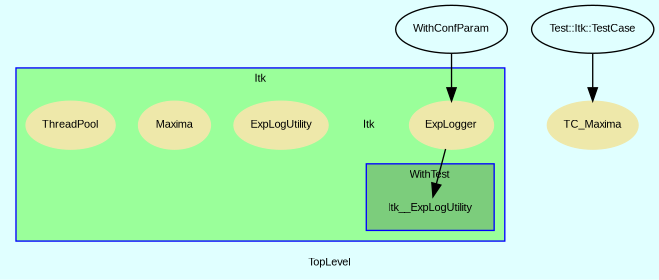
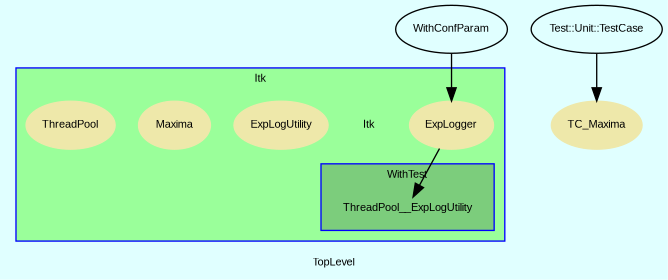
(593, 29) -> (597, 29)
(430, 208) -> (408, 208)
